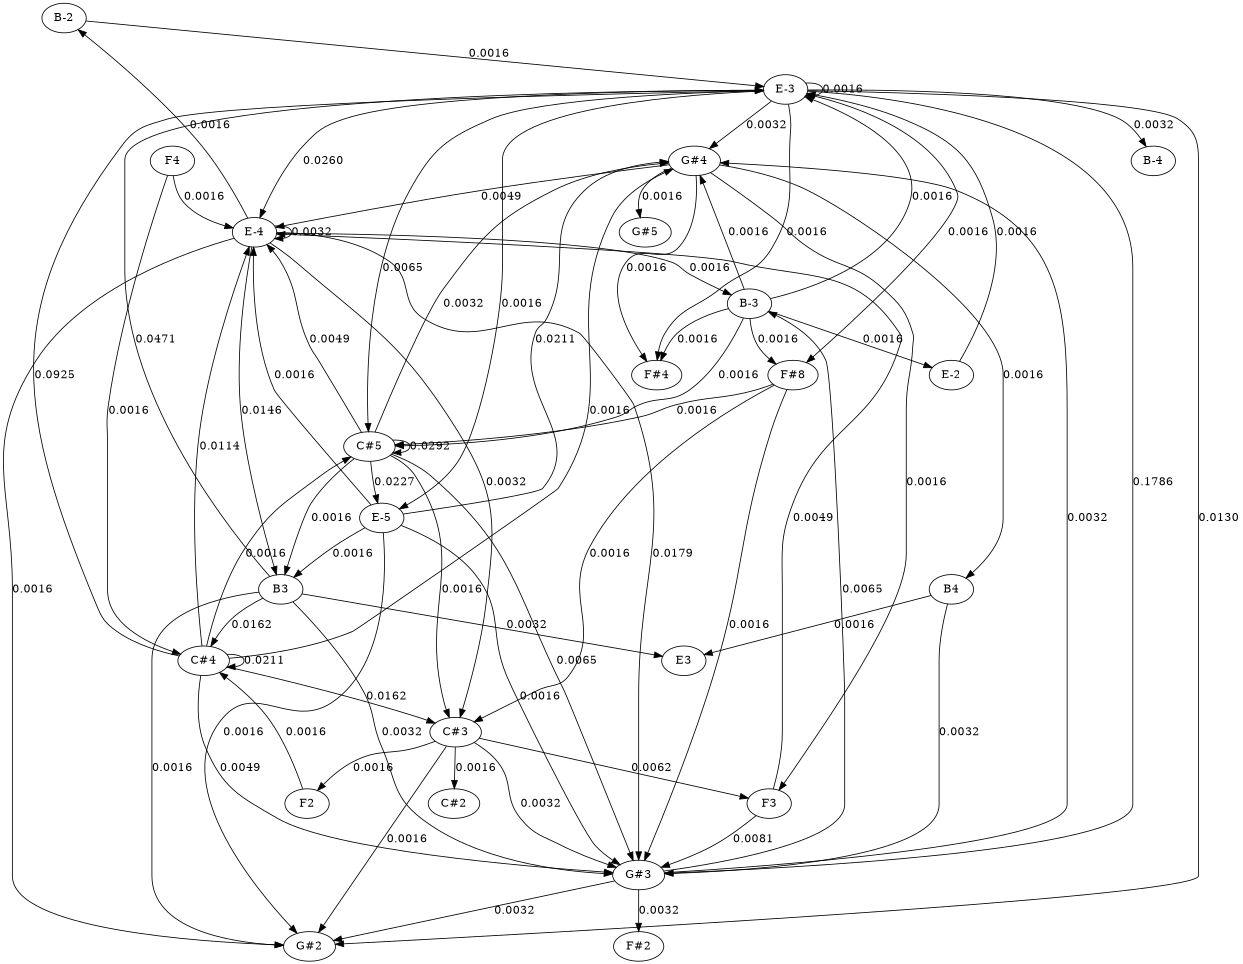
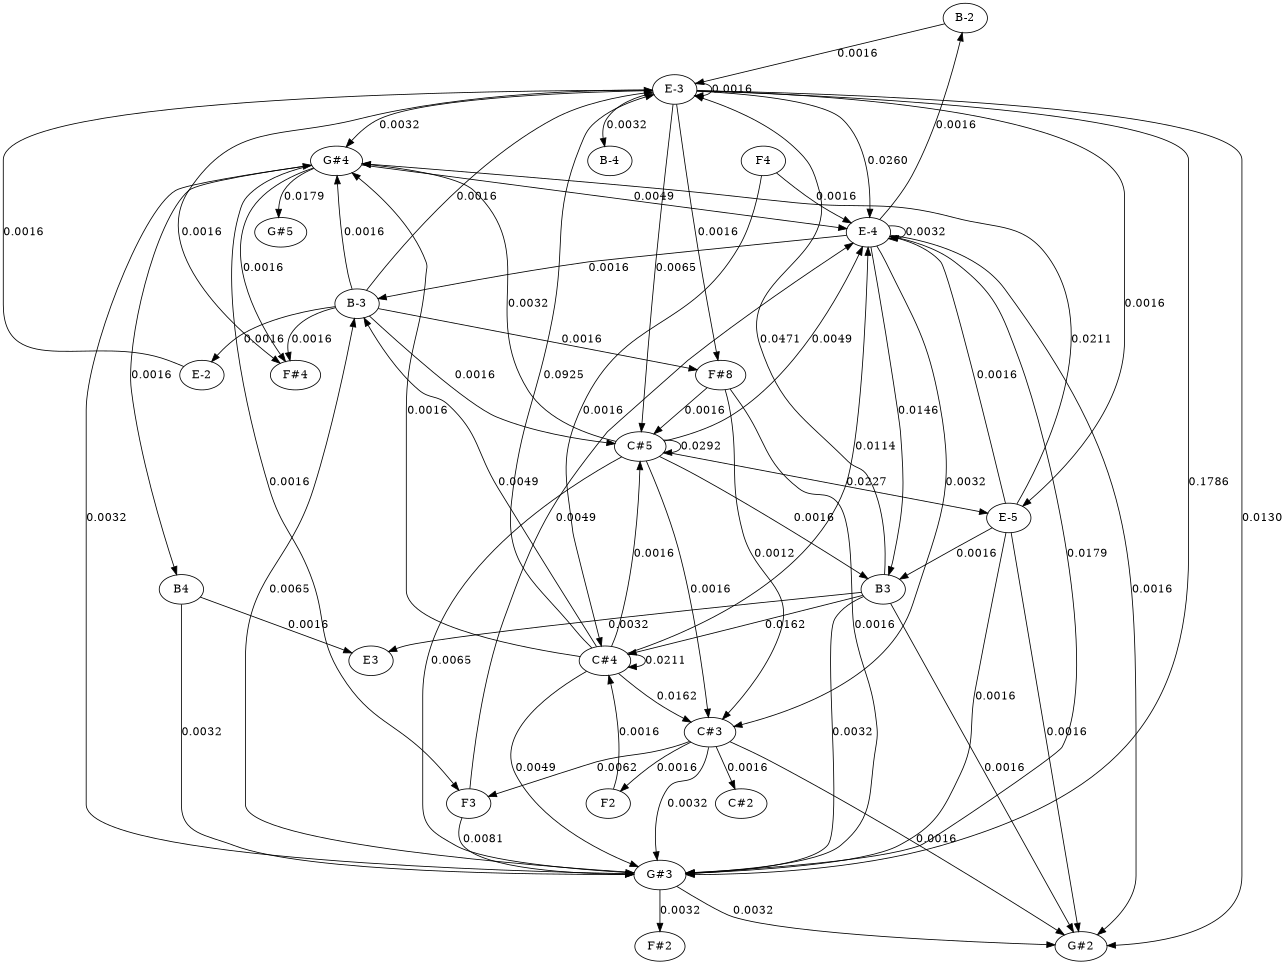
(662, 197) -> (305, 197)
none -> (491, 476)
(610, 554) -> (775, 554)
